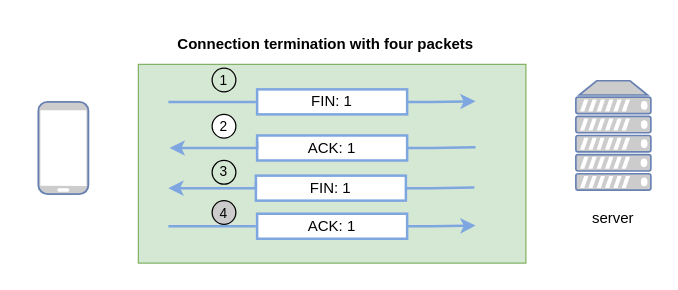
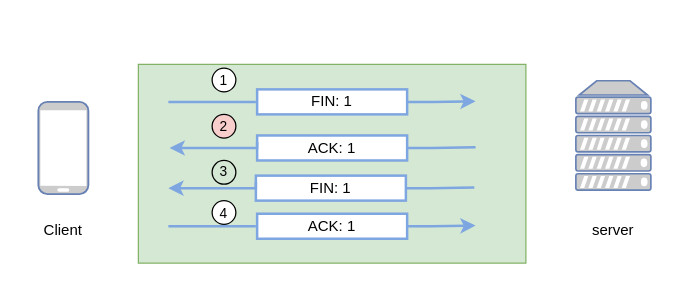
(326, 44) -> none
(224, 80) -> (224, 80)
(224, 126) -> (224, 126)
(224, 213) -> (224, 213)
(613, 218) -> (613, 230)
none -> (63, 230)
